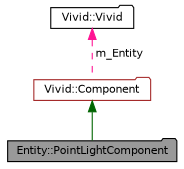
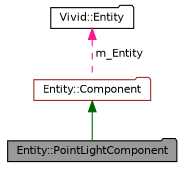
(92, 18) -> (92, 18)
(92, 90) -> (92, 90)
